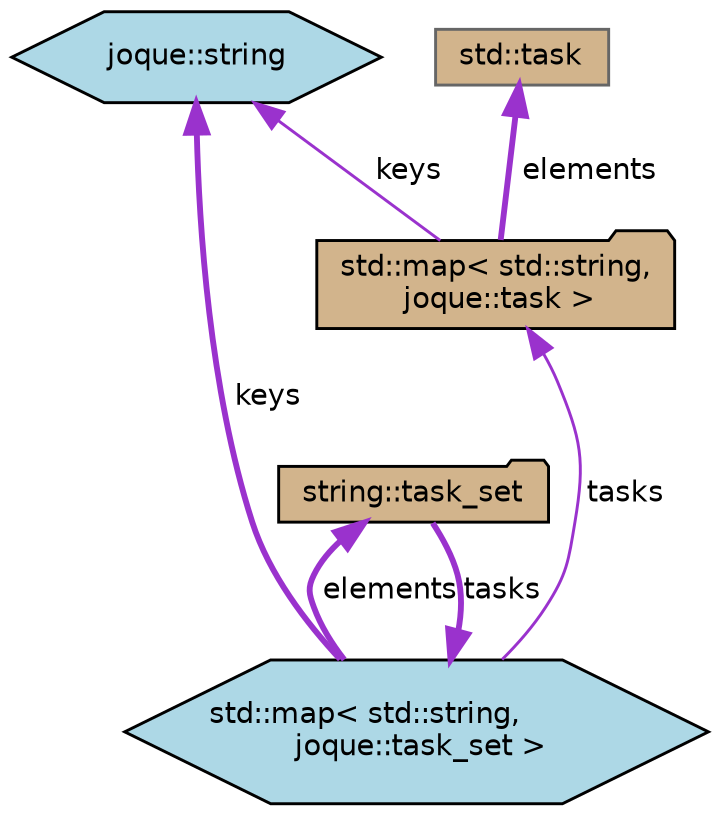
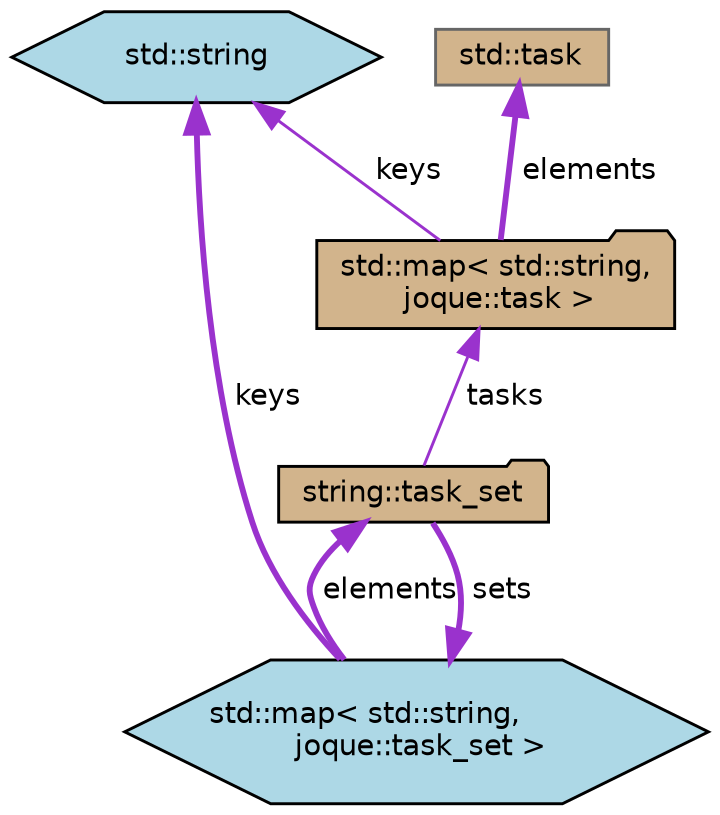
(197, 57) -> (197, 57)
(576, 514) -> (446, 411)
(499, 591) -> (499, 591)
